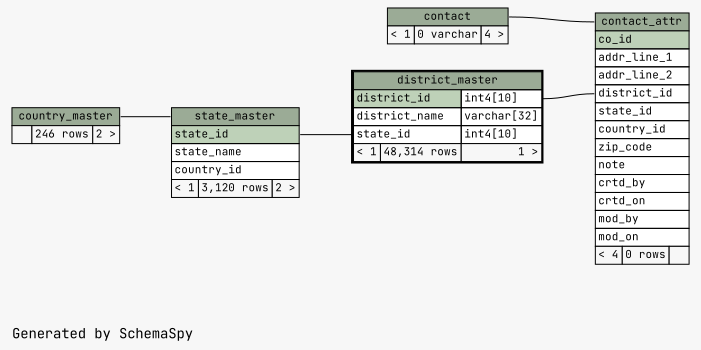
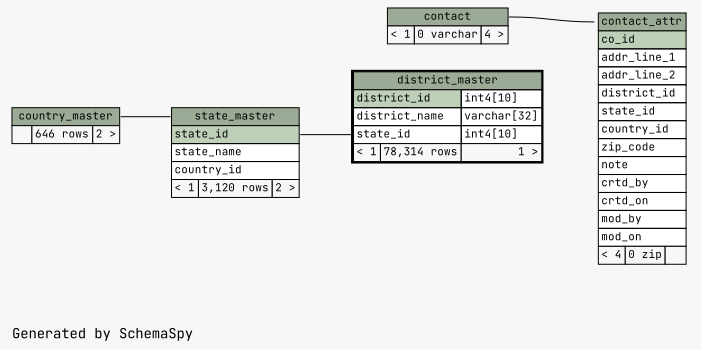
(569, 96) -> none
(62, 134) -> (62, 134)
(421, 152) -> (421, 152)
(646, 255) -> (645, 255)
